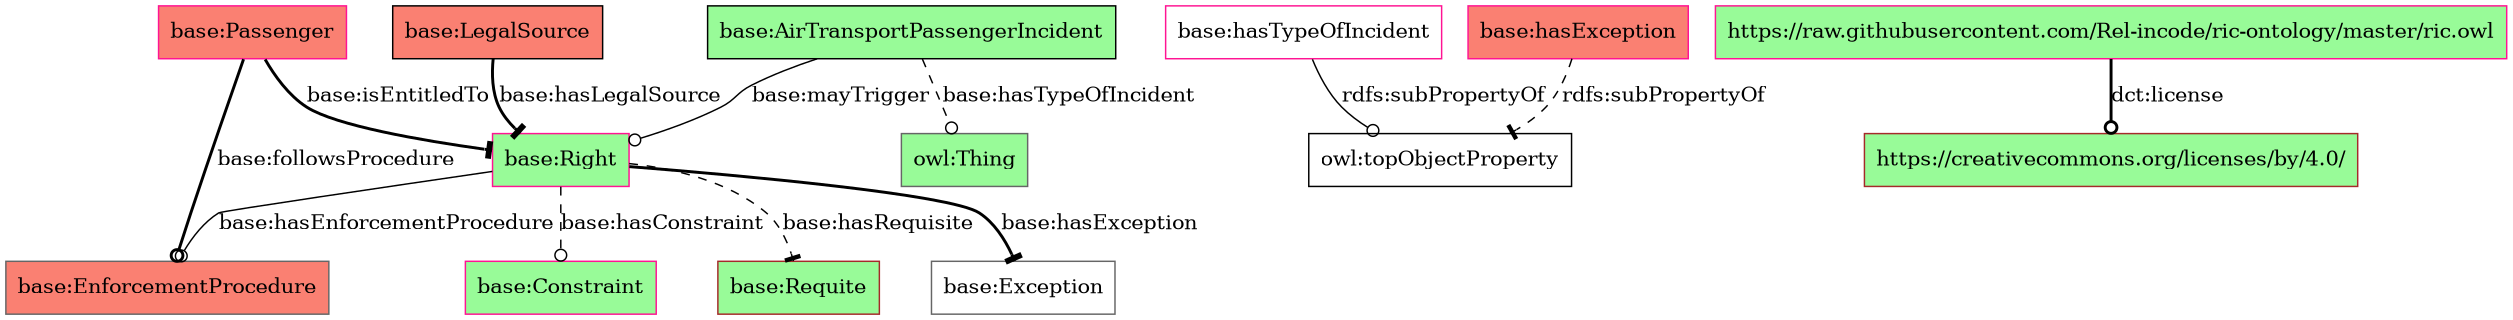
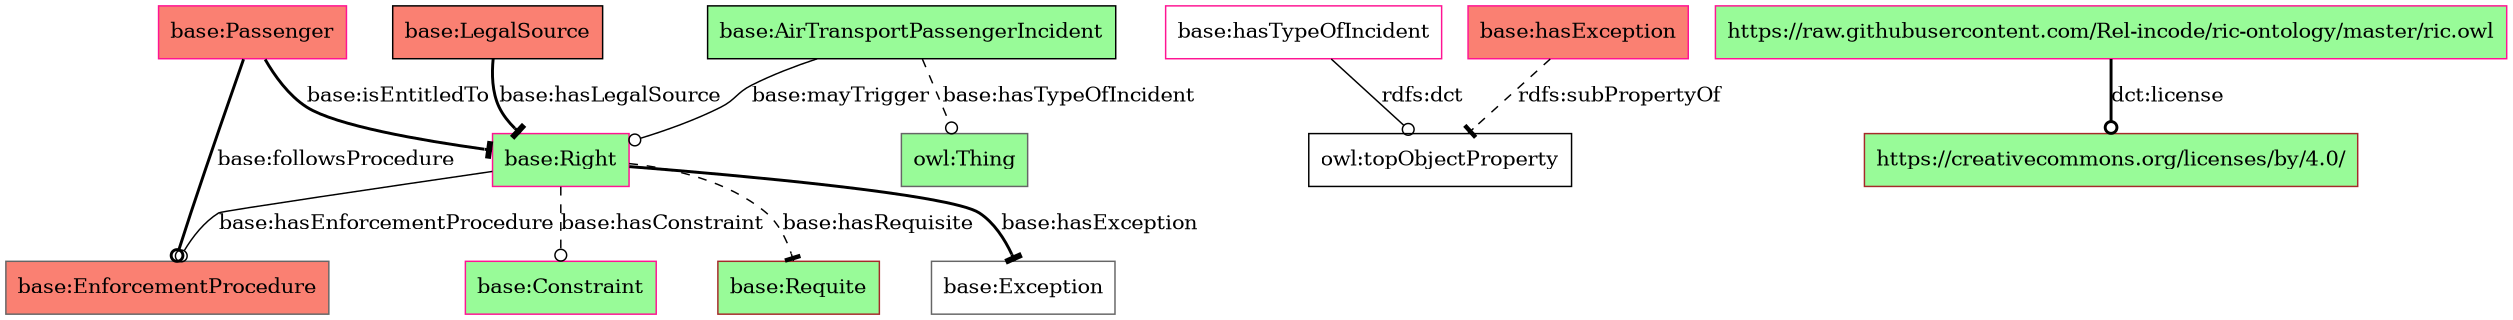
(1444, 96) -> (1423, 96)
